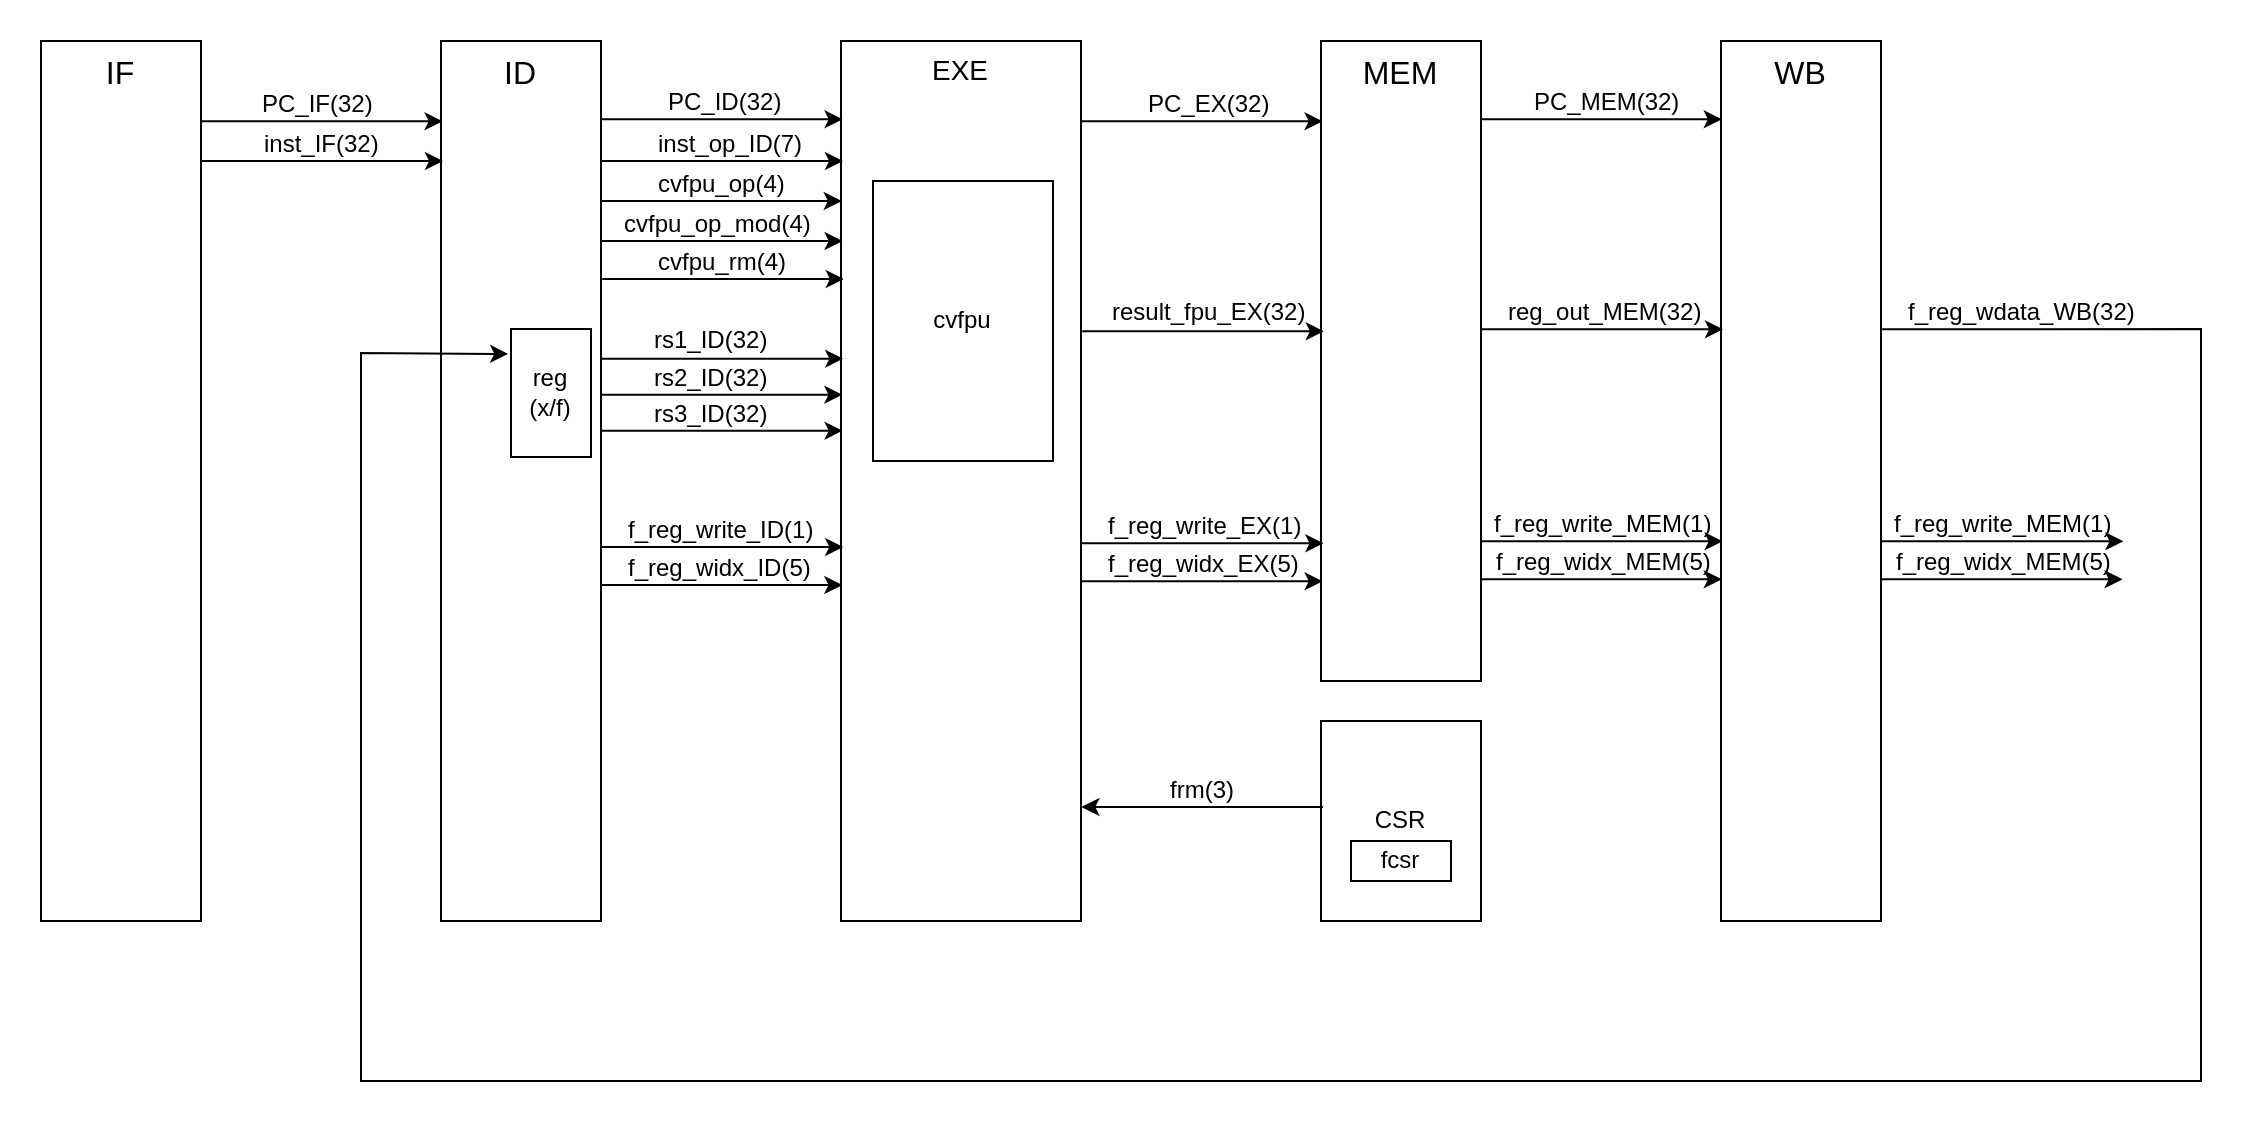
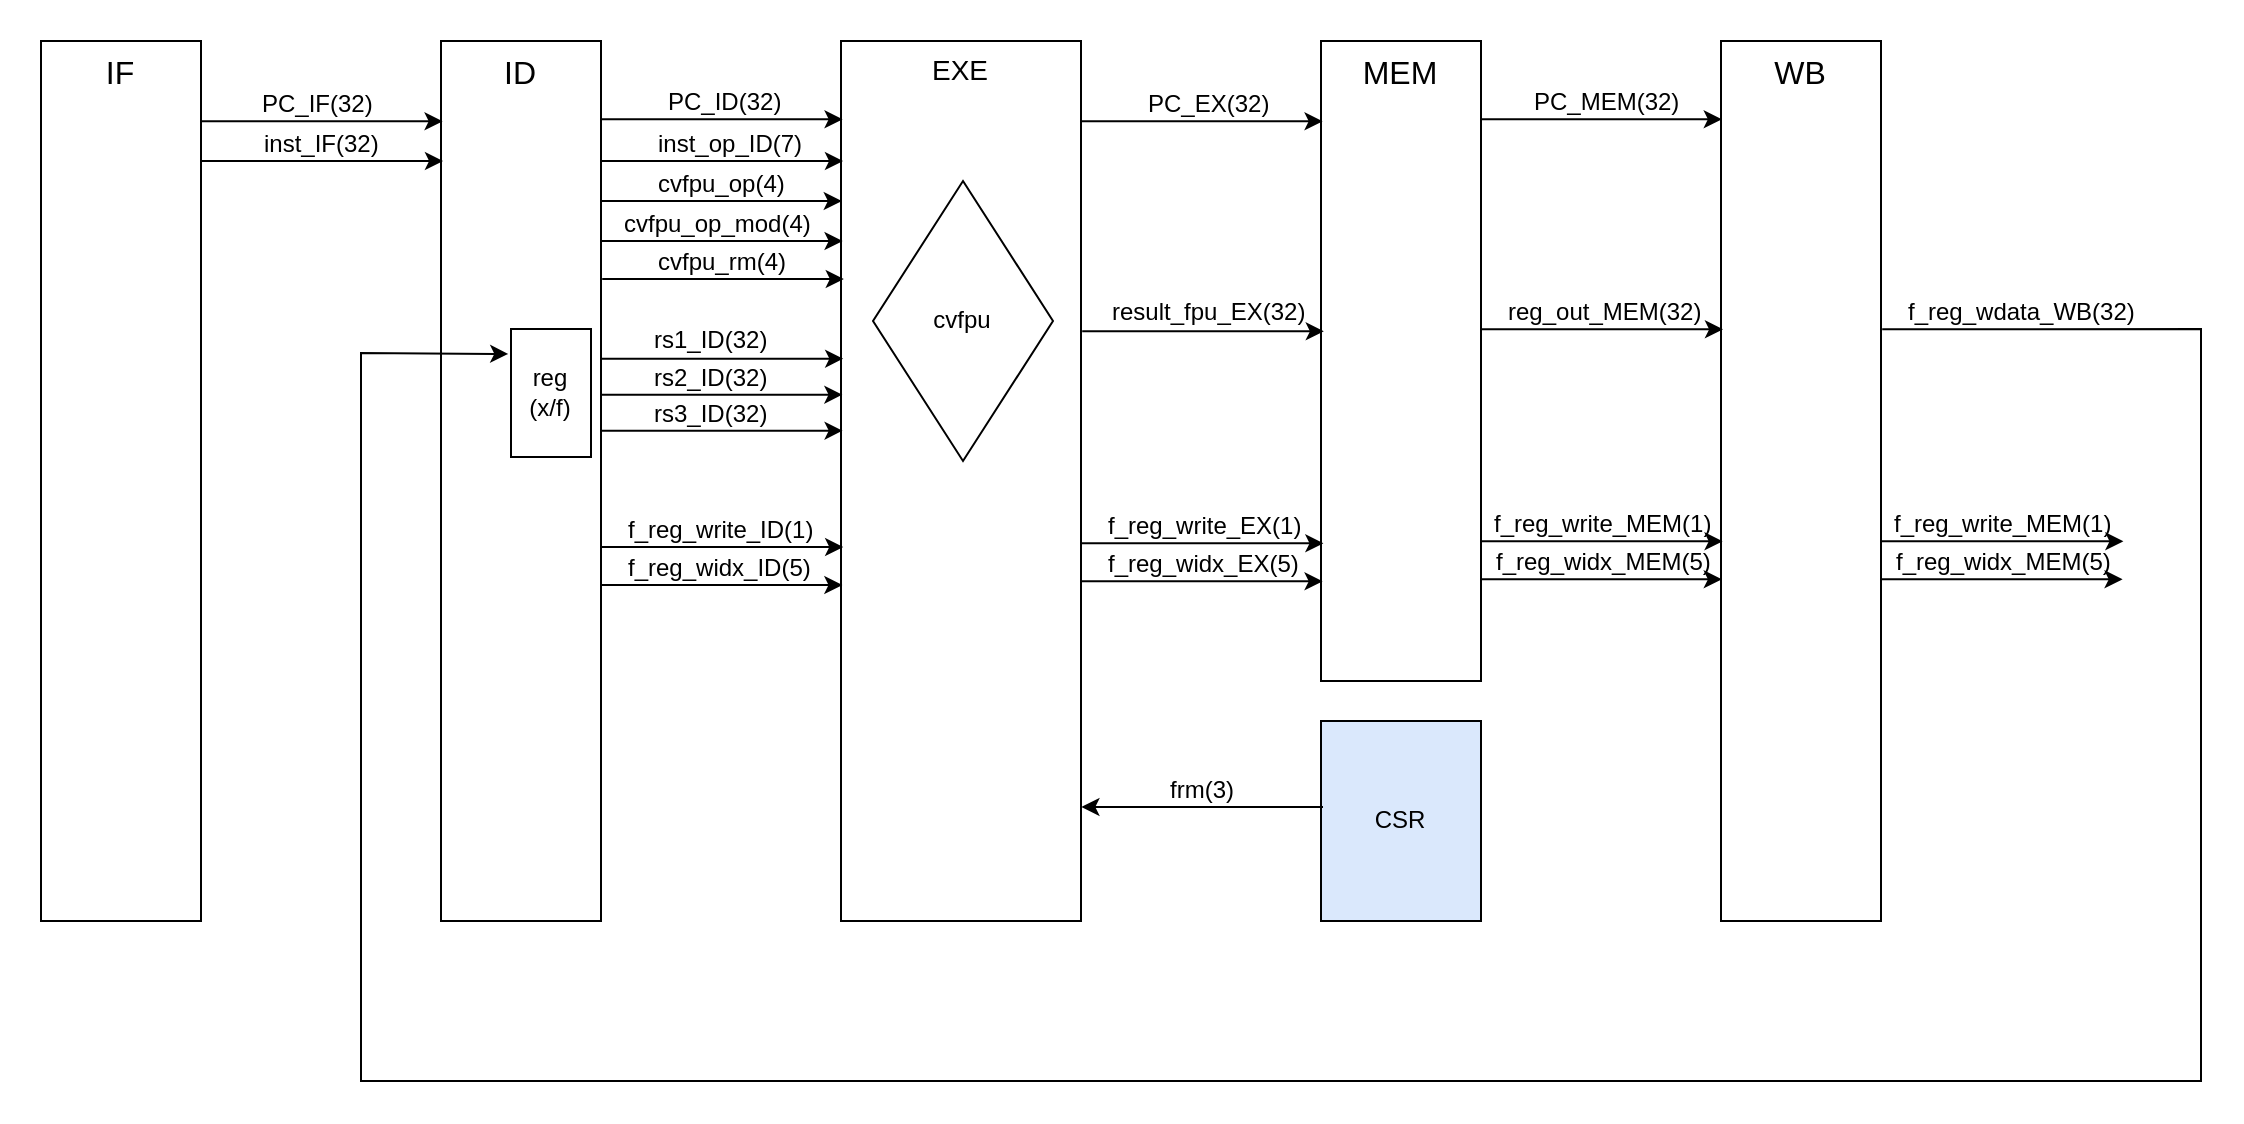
(963, 321) -> (963, 321)
(1401, 821) -> (1401, 821)
(1401, 861) -> none
